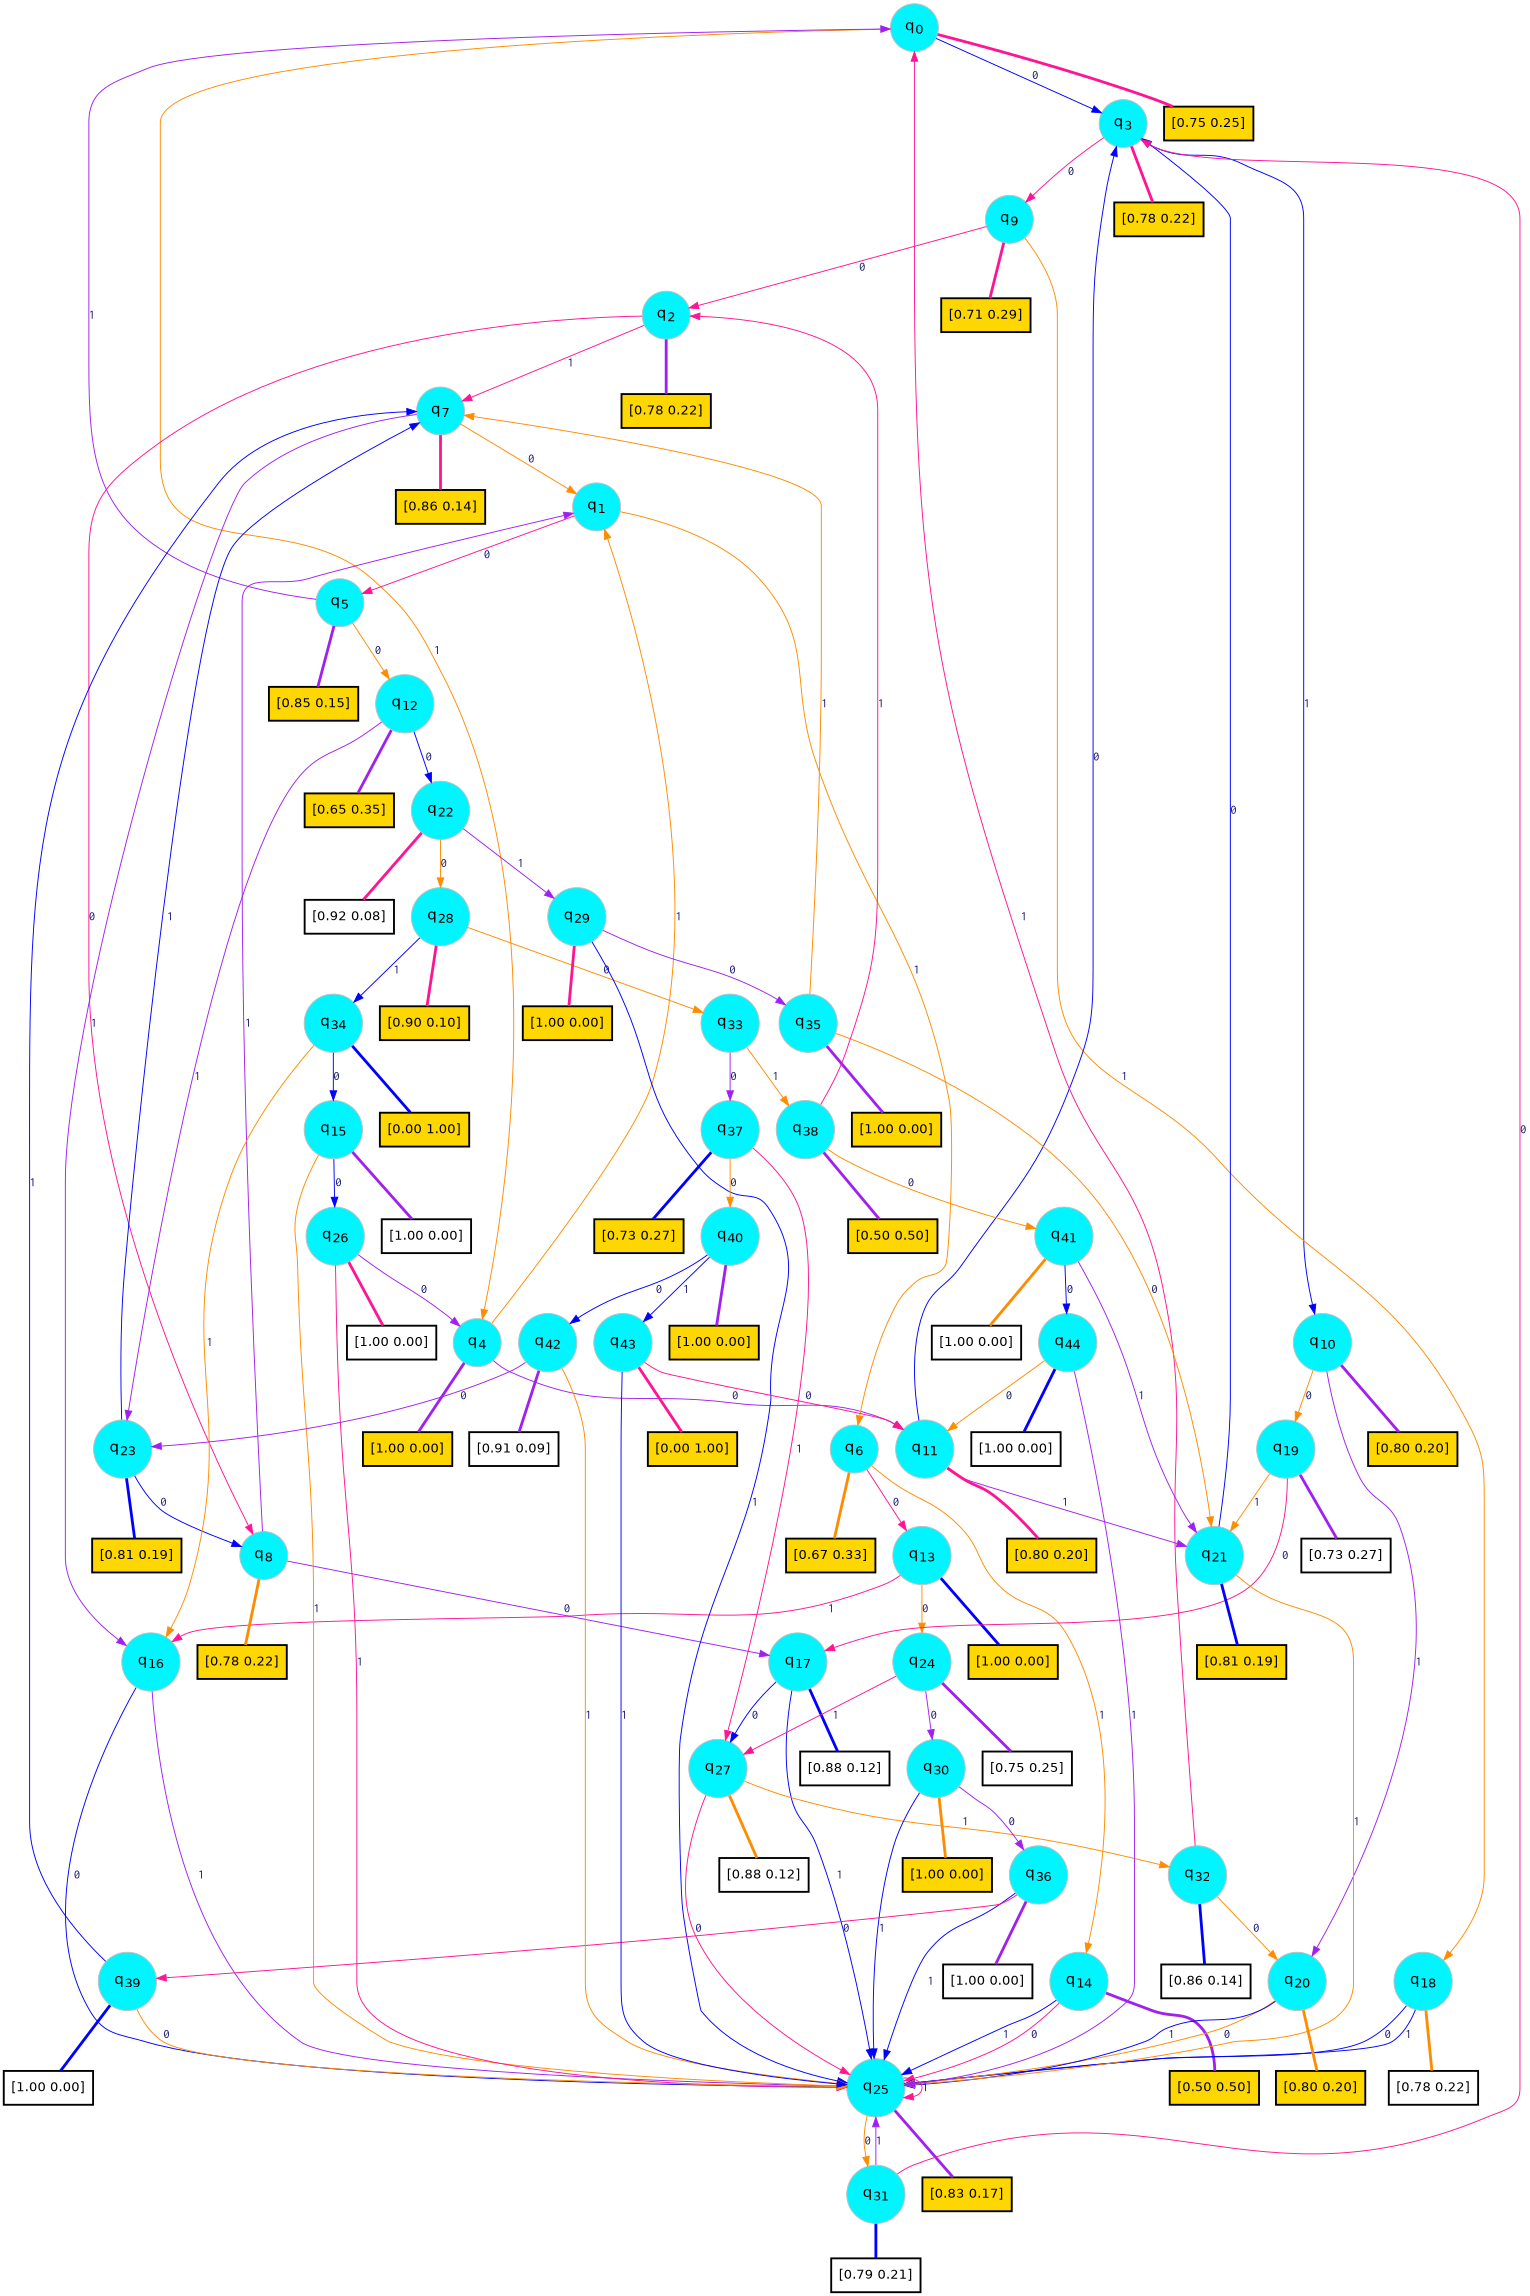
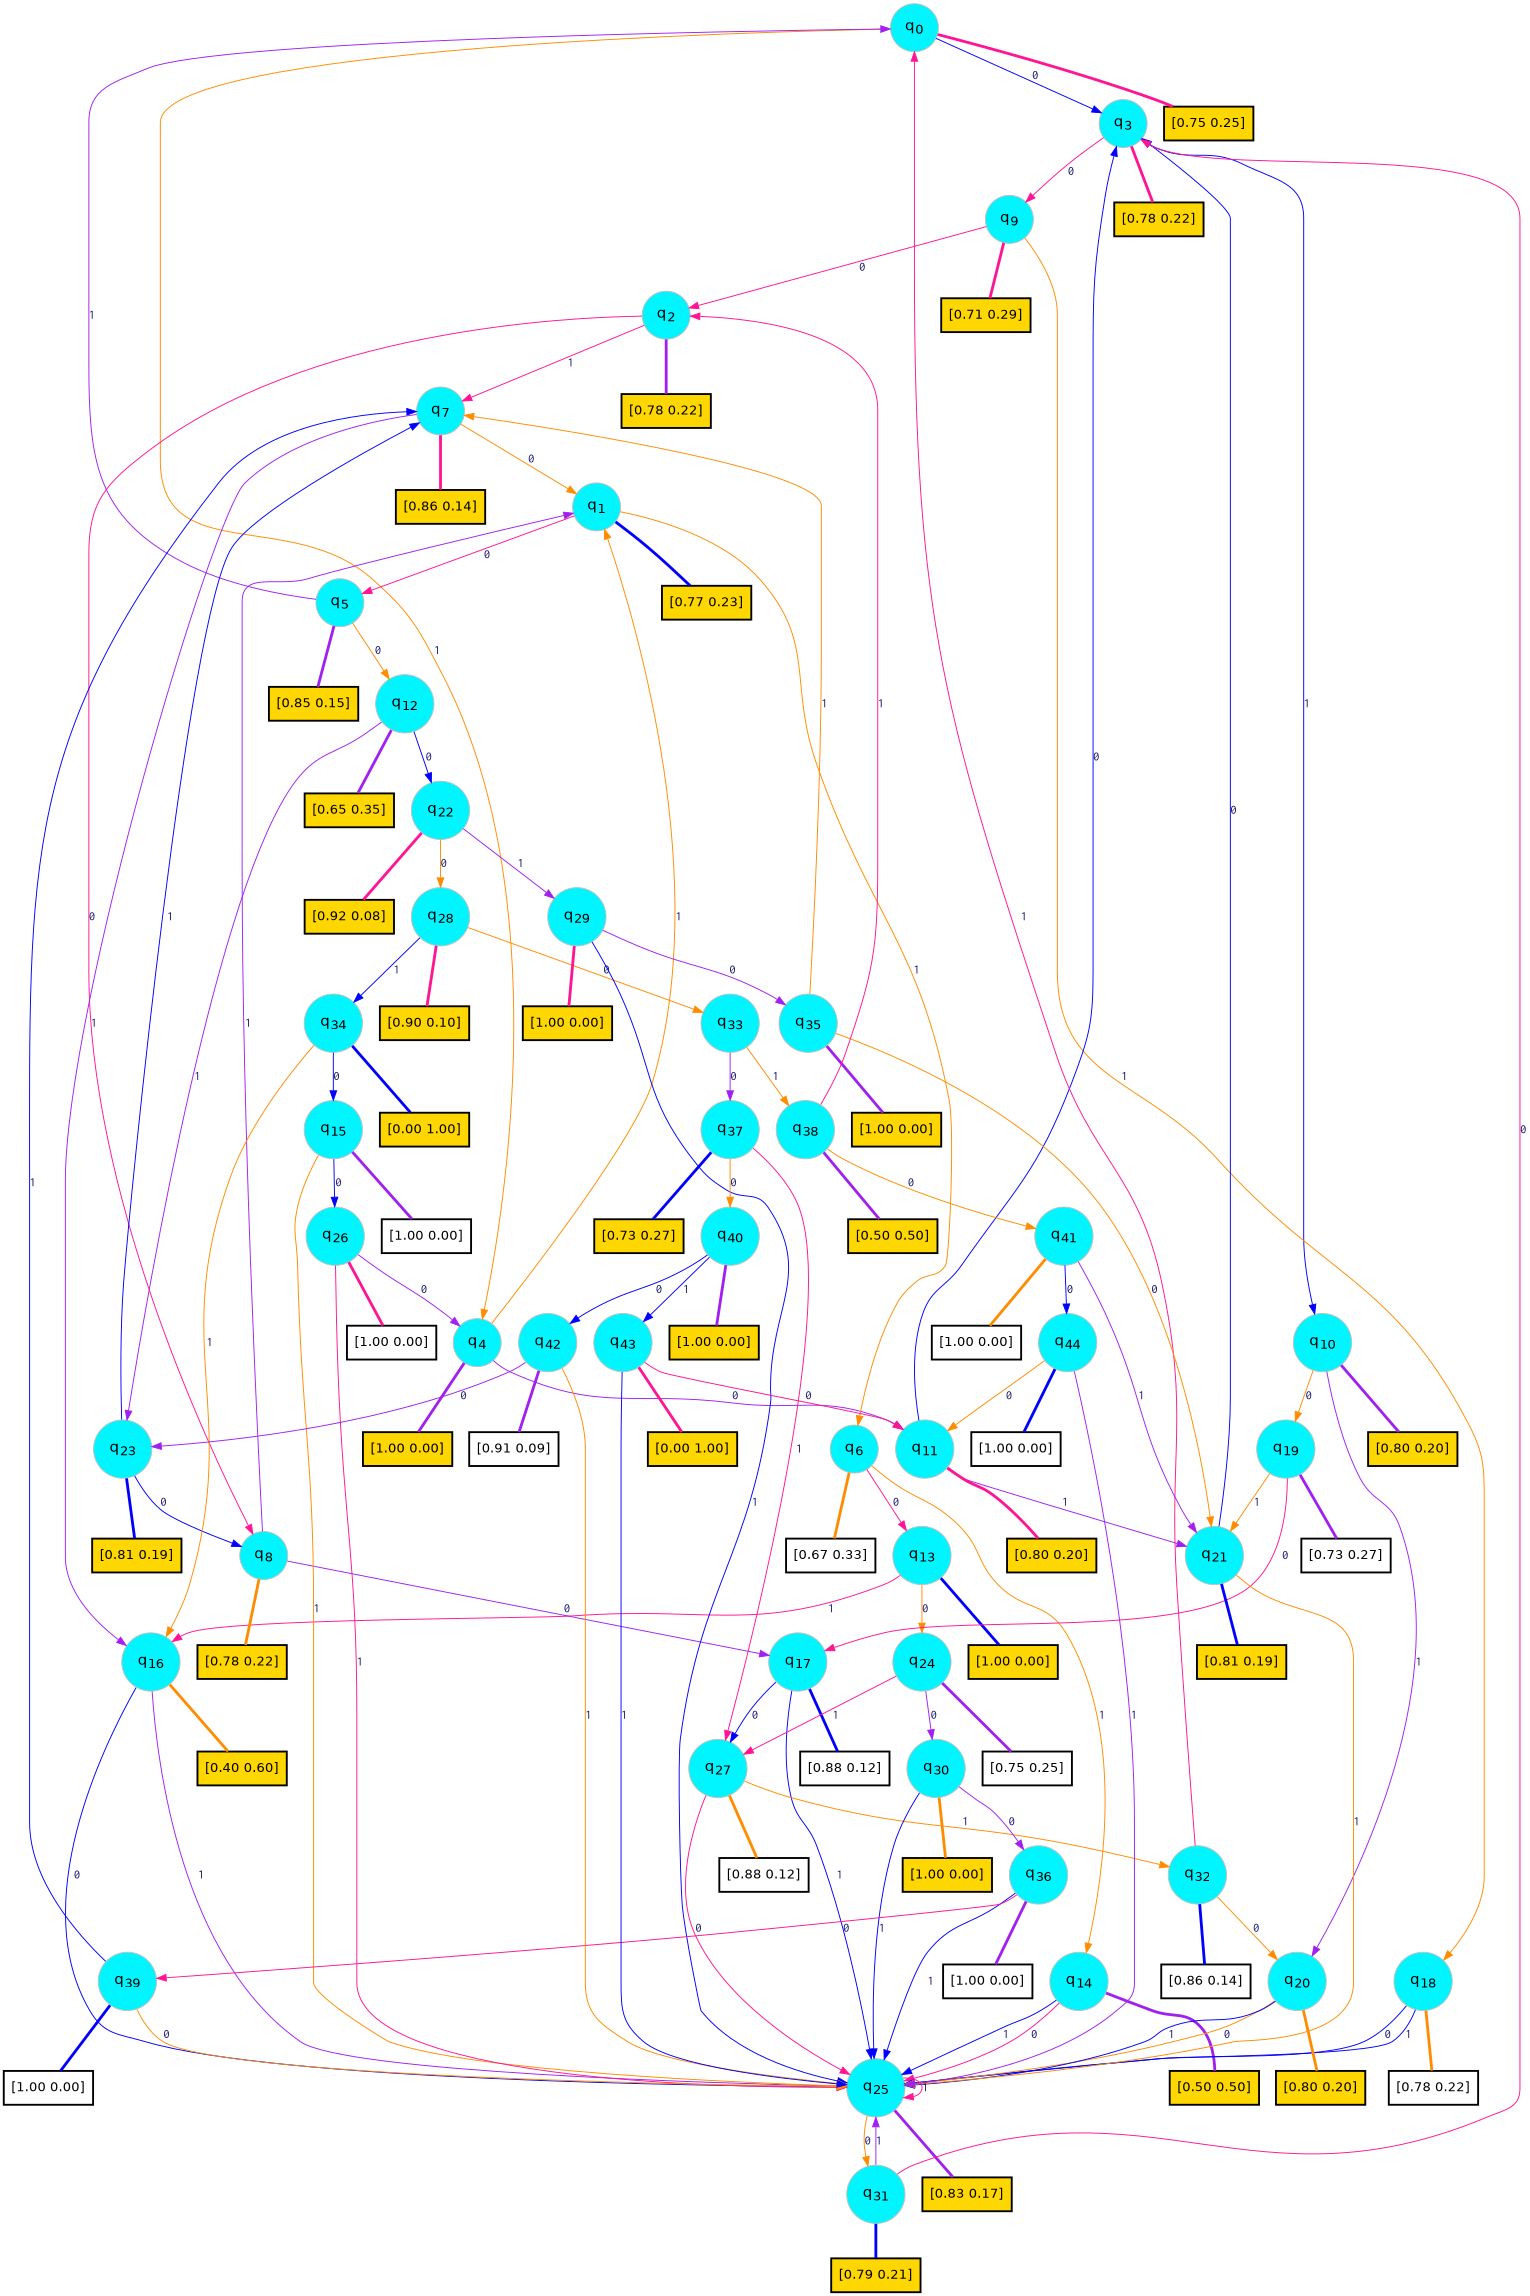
none -> (707, 603)
(349, 917) -> (349, 917)
(831, 1556) -> (831, 1556)
none -> (242, 1768)
(876, 2275) -> (876, 2275)
